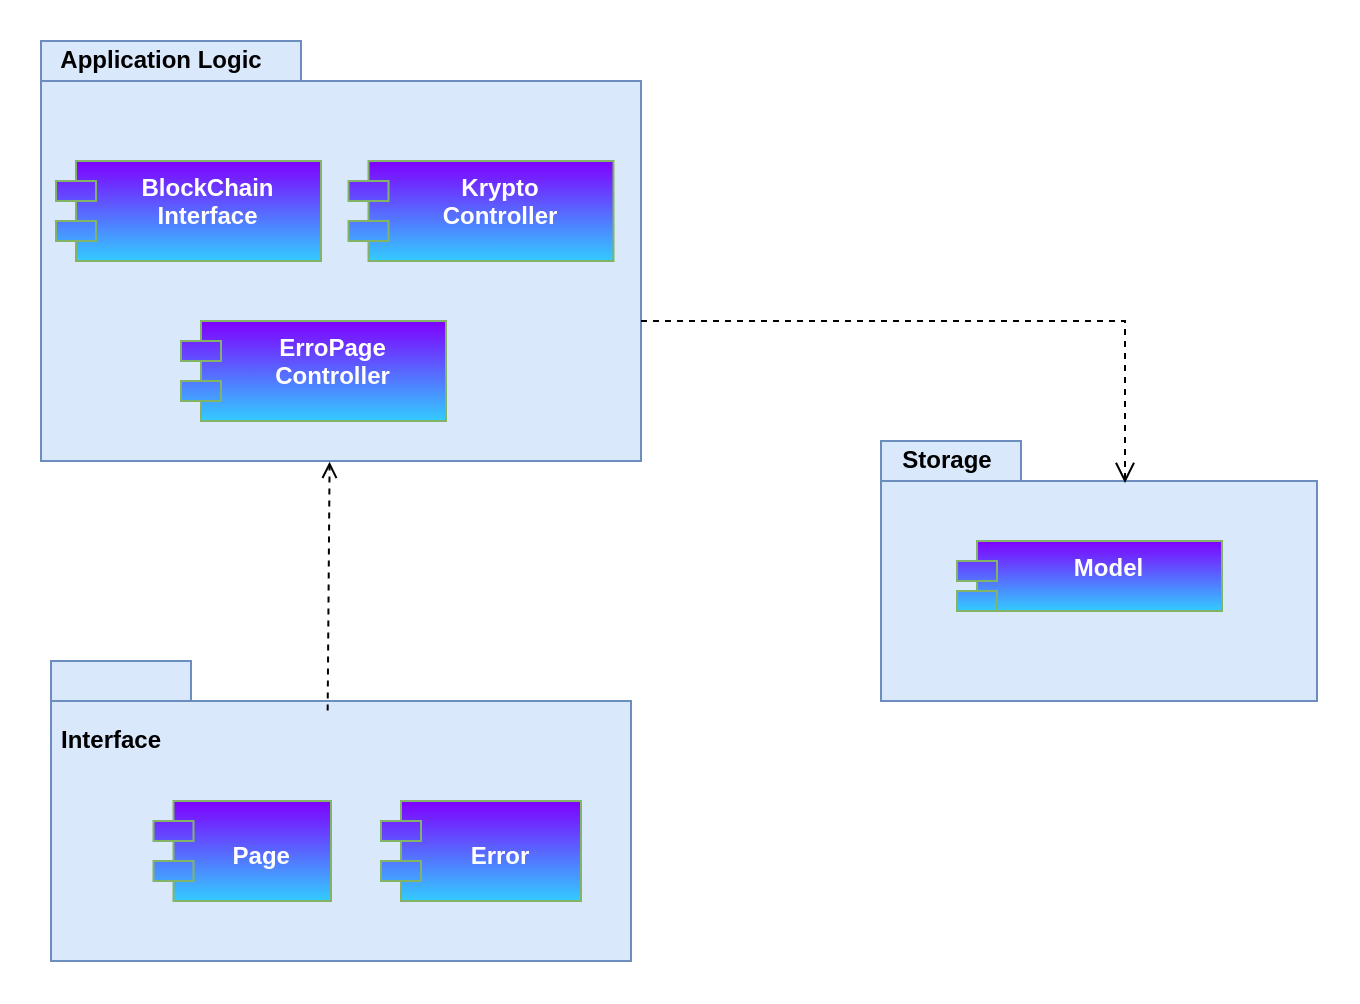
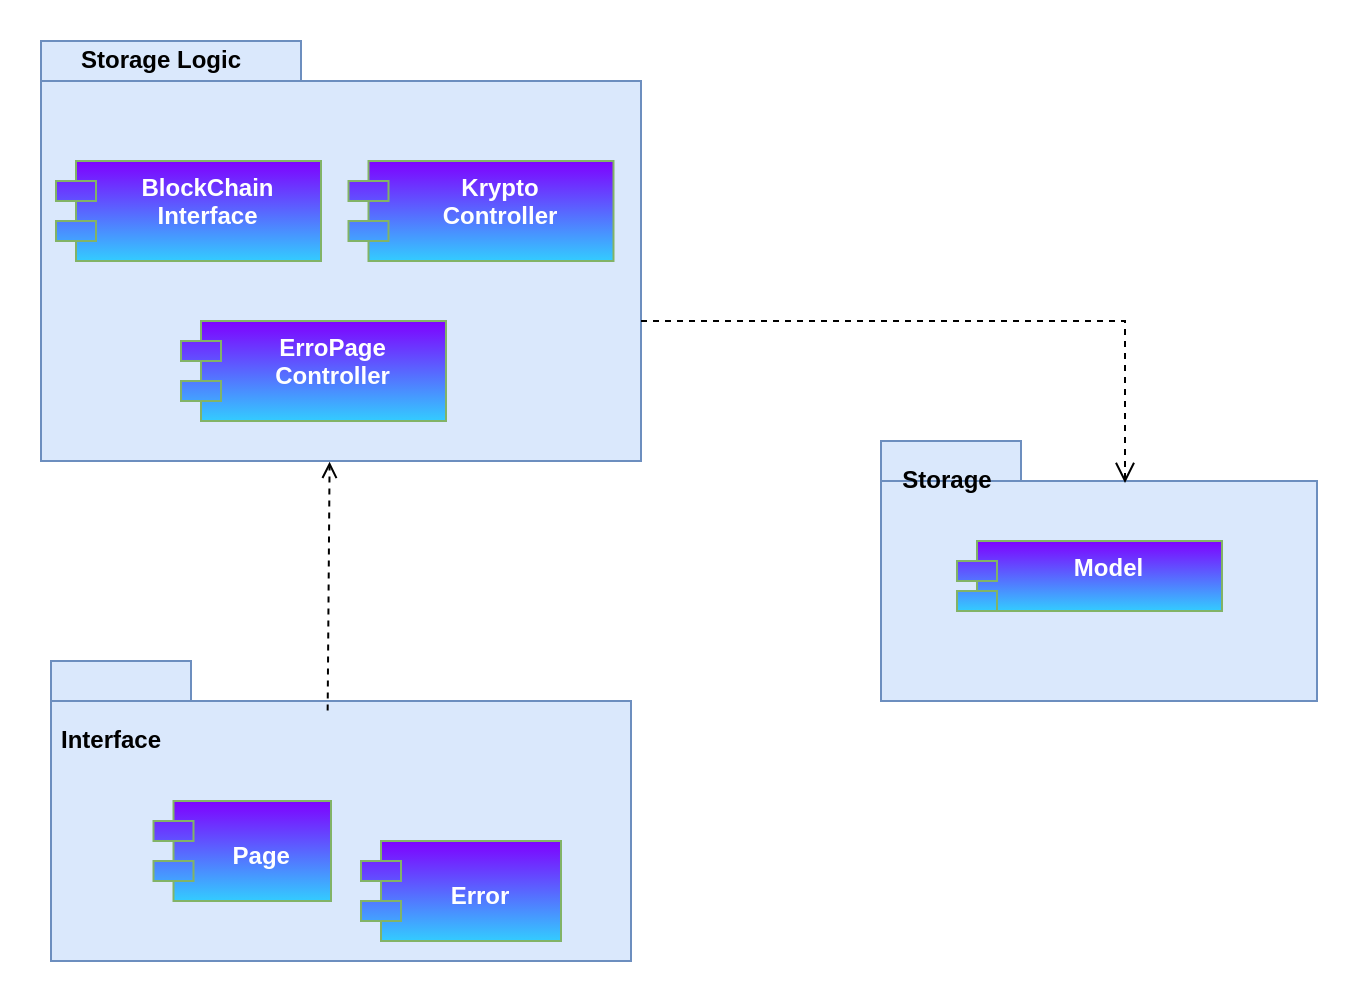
(162, 61) -> (162, 61)
(947, 461) -> (947, 481)
(481, 851) -> (461, 891)
